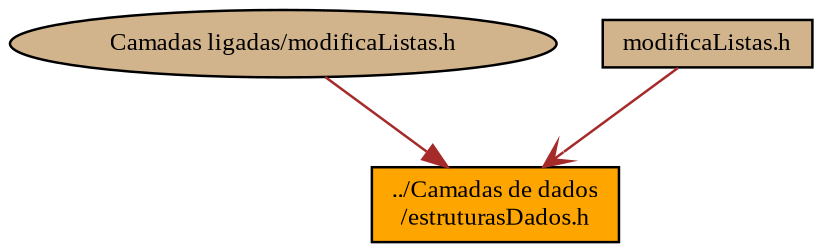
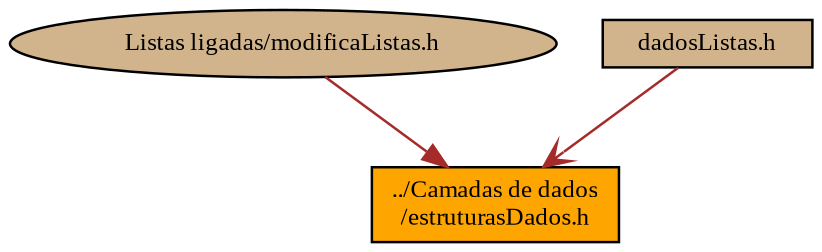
(283, 44) -> (283, 44)
(708, 44) -> (708, 44)
